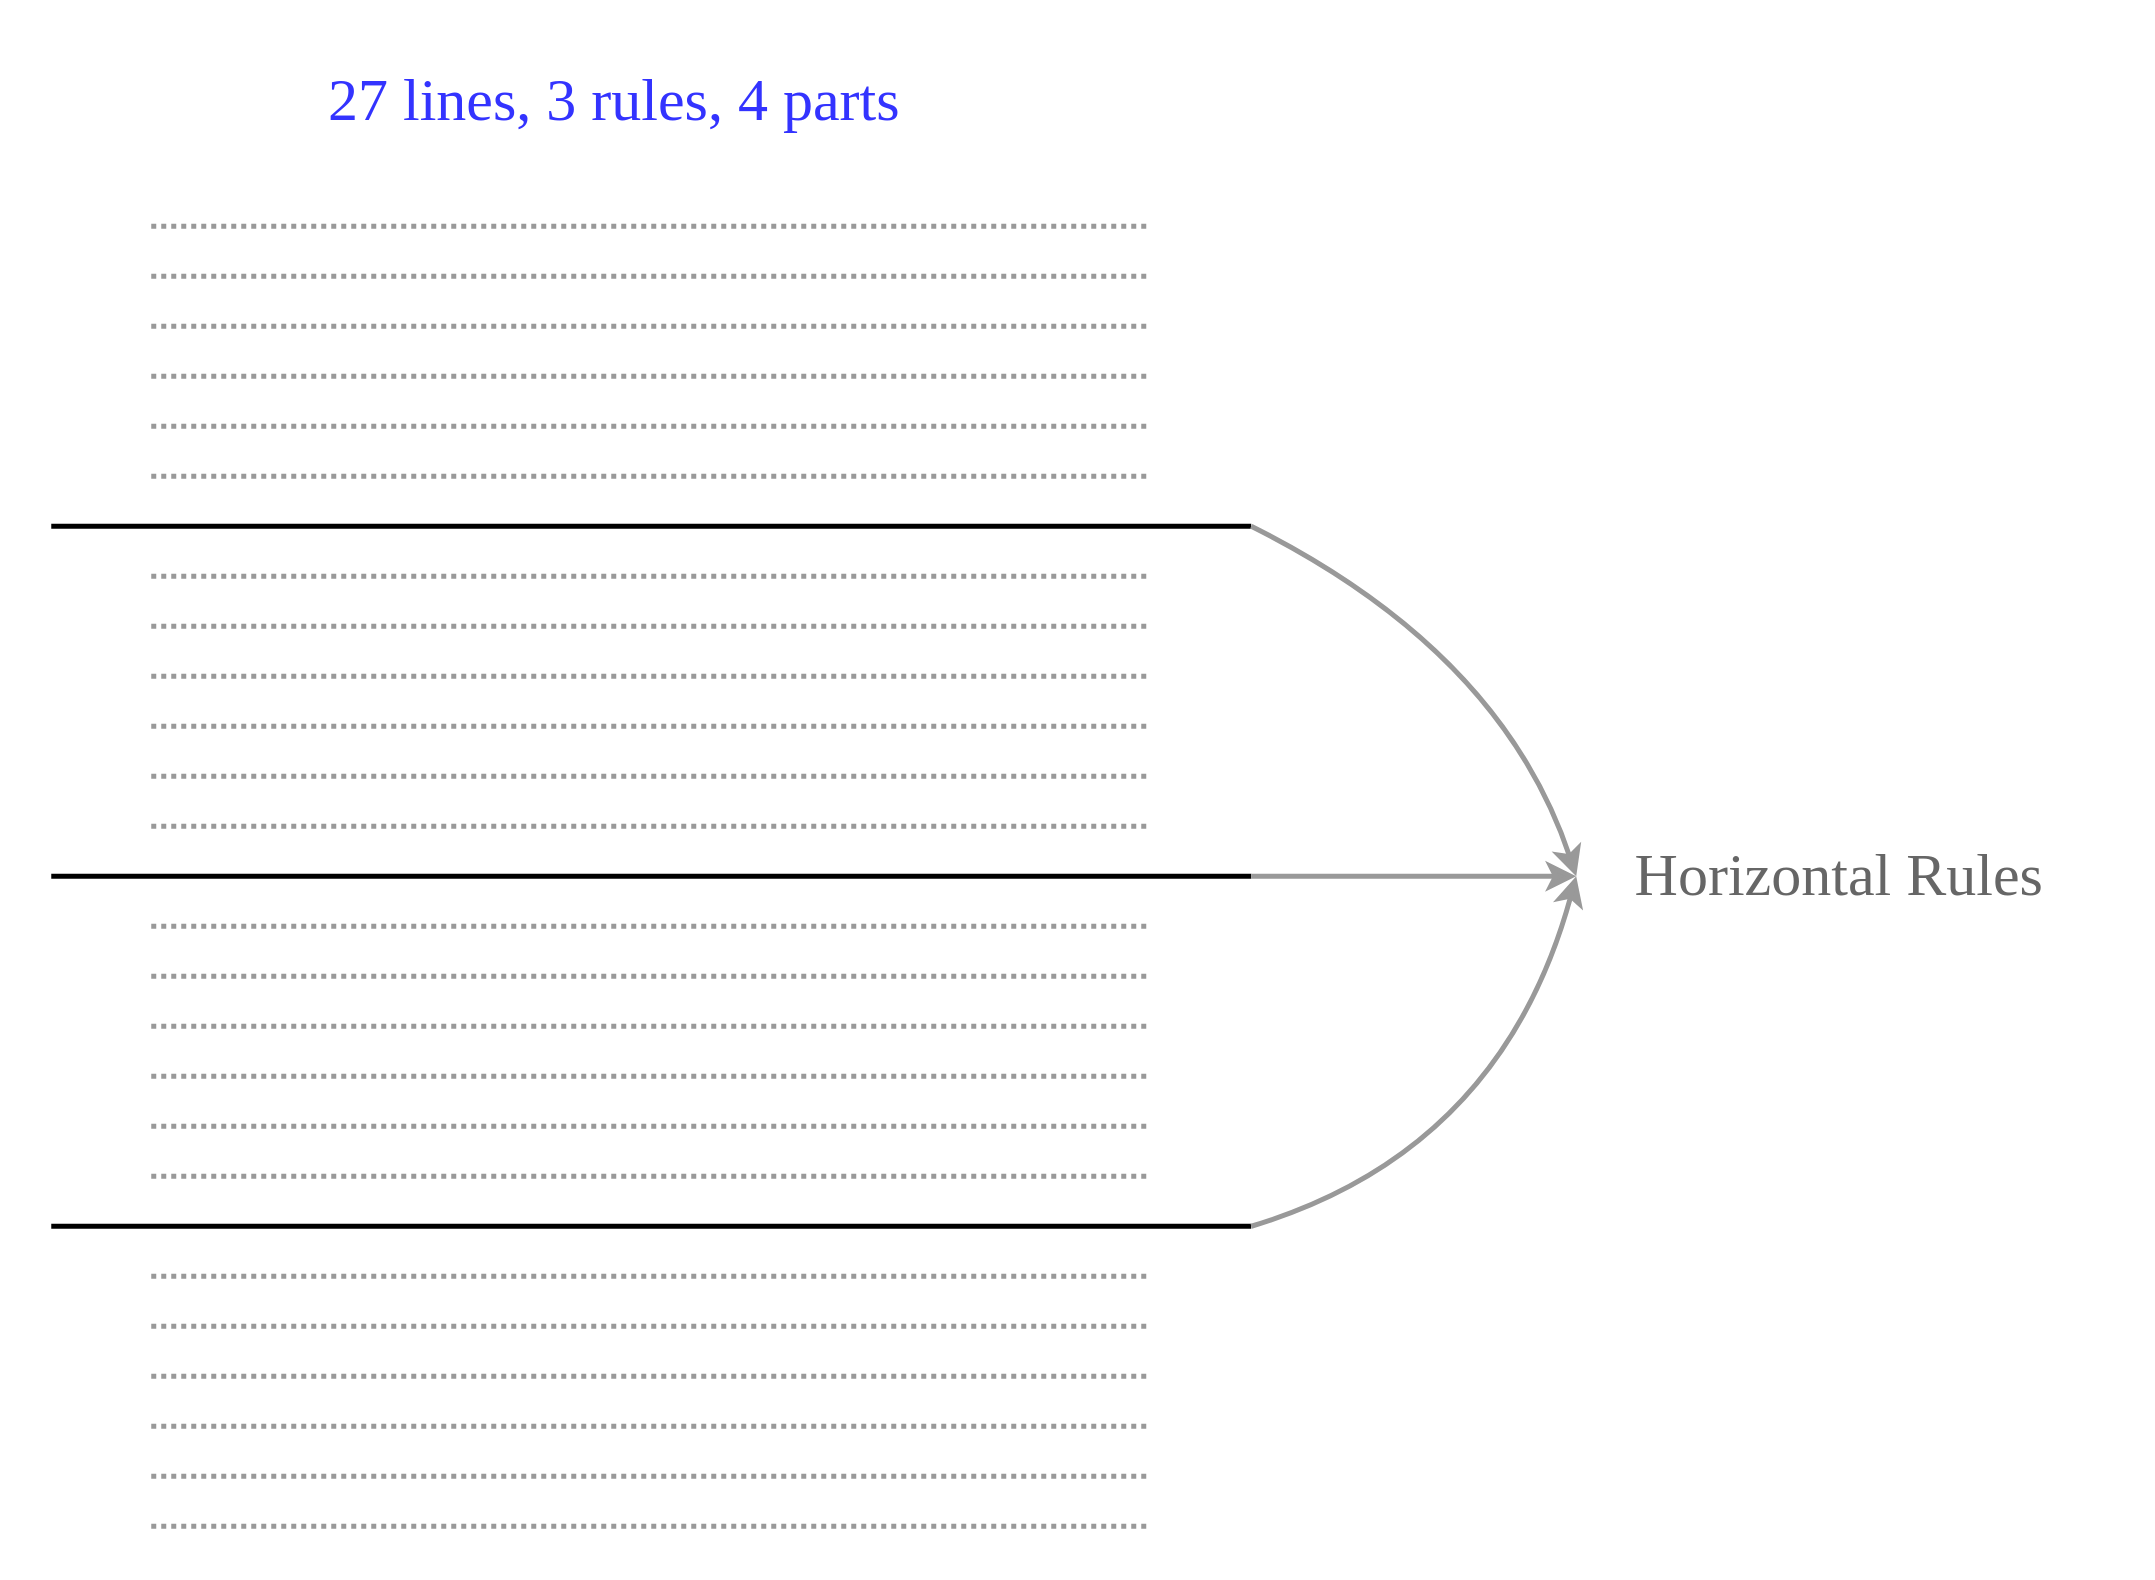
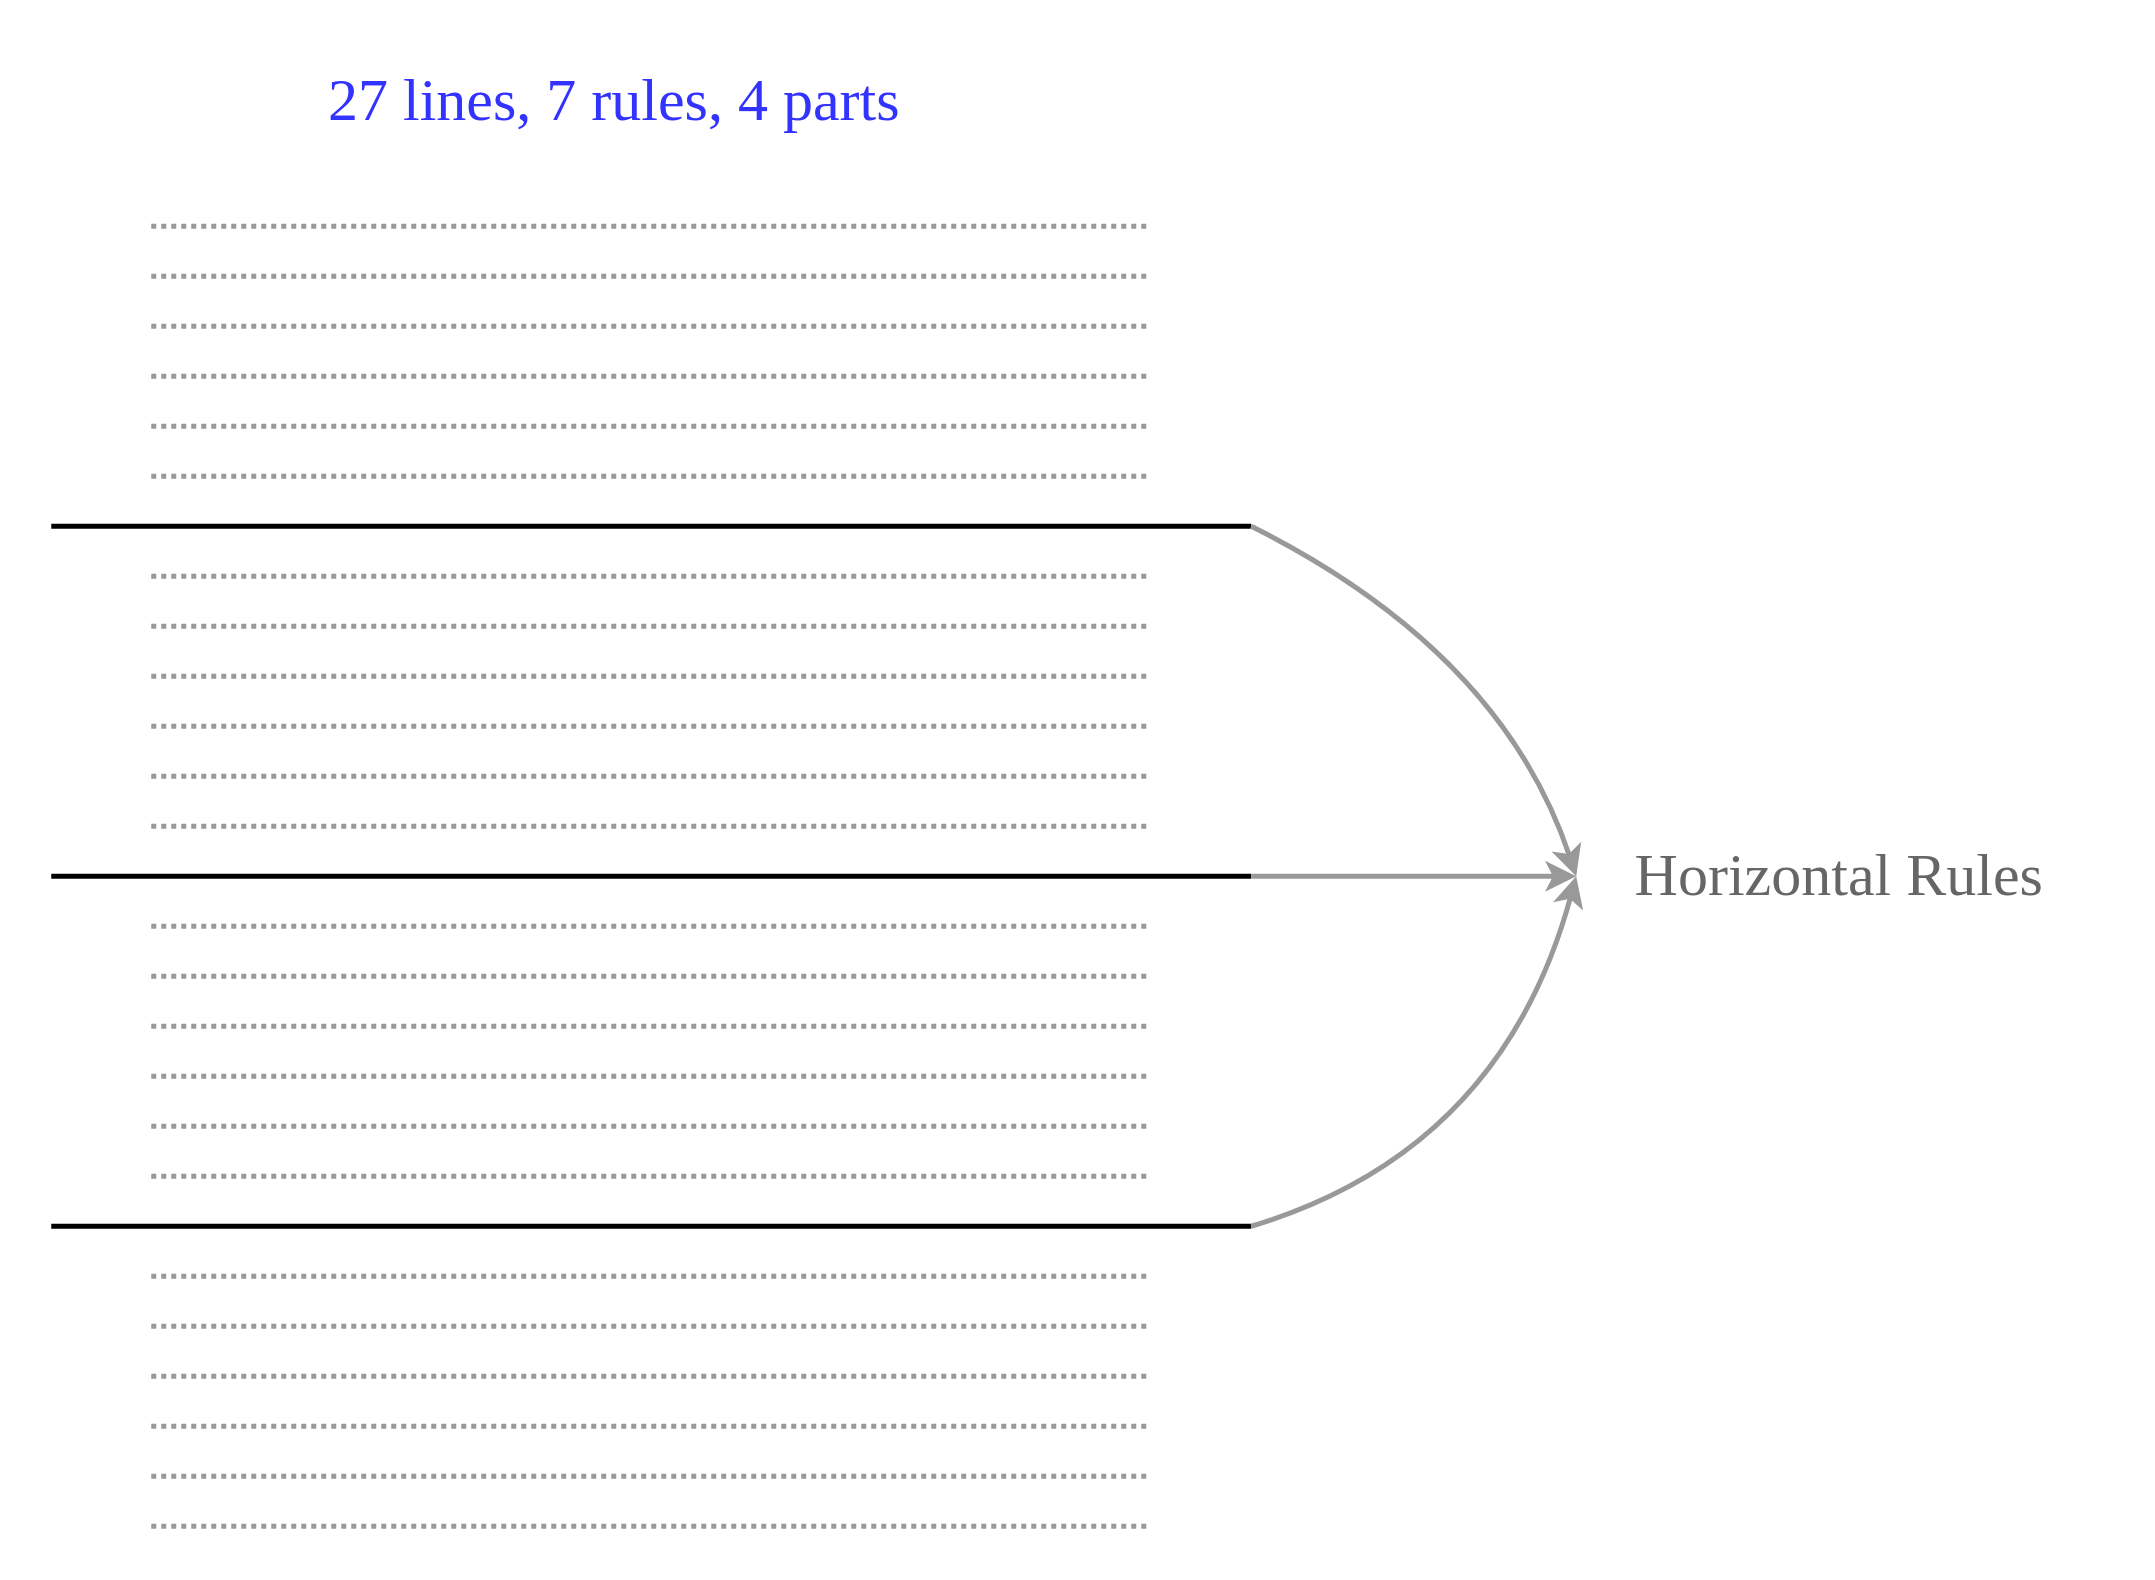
(615, 101) -> (615, 101)
